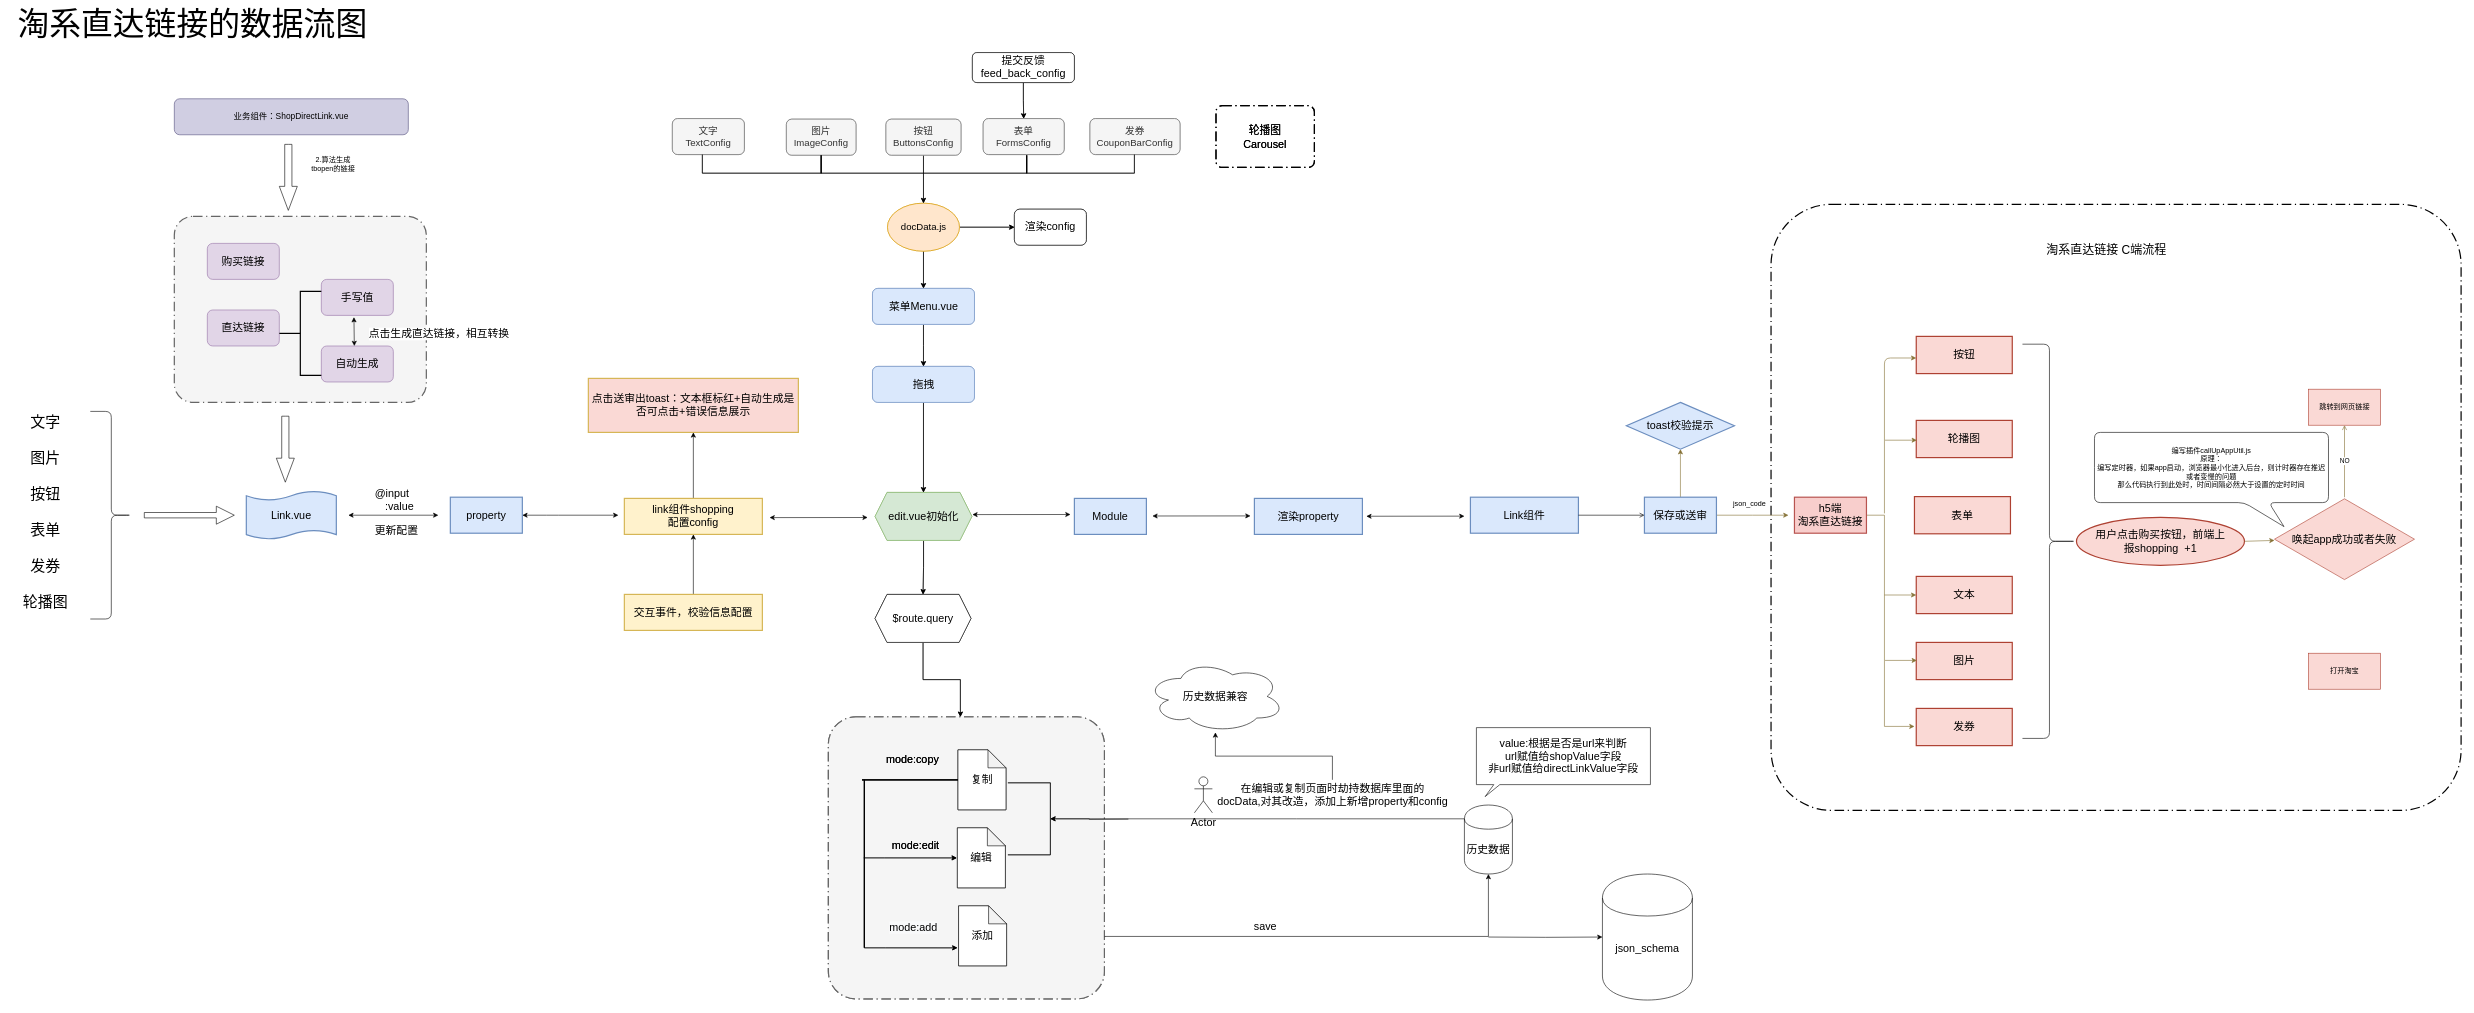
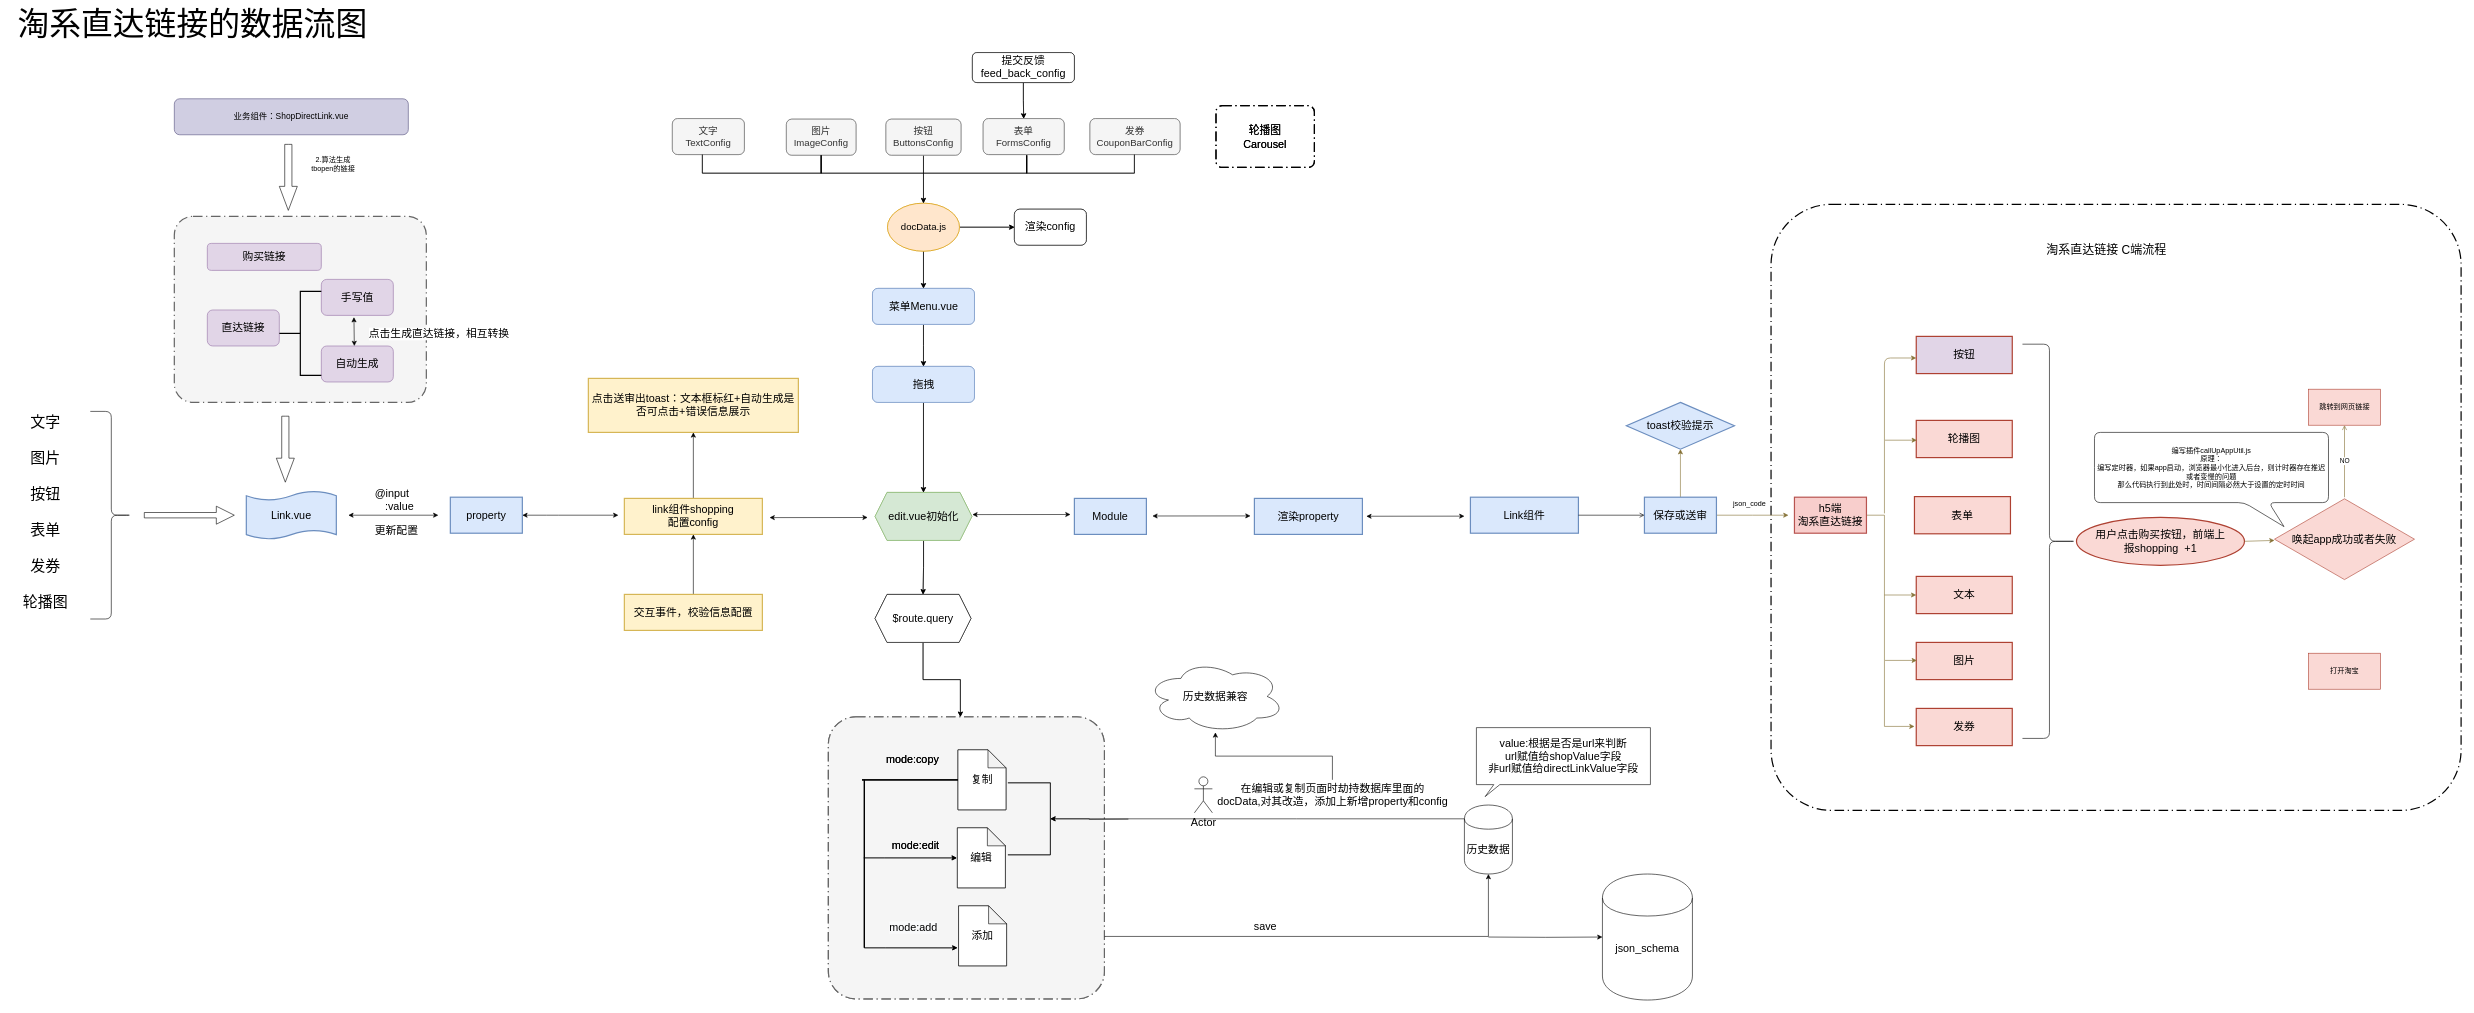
(243, 261) -> (264, 257)
(1964, 355) -> (1964, 355)
(693, 405) -> (693, 405)
